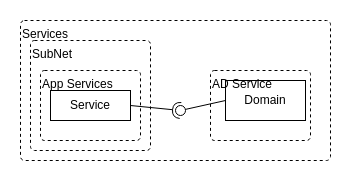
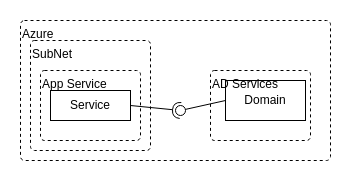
(48, 35) -> (39, 35)
(80, 85) -> (76, 85)
(243, 85) -> (246, 85)
